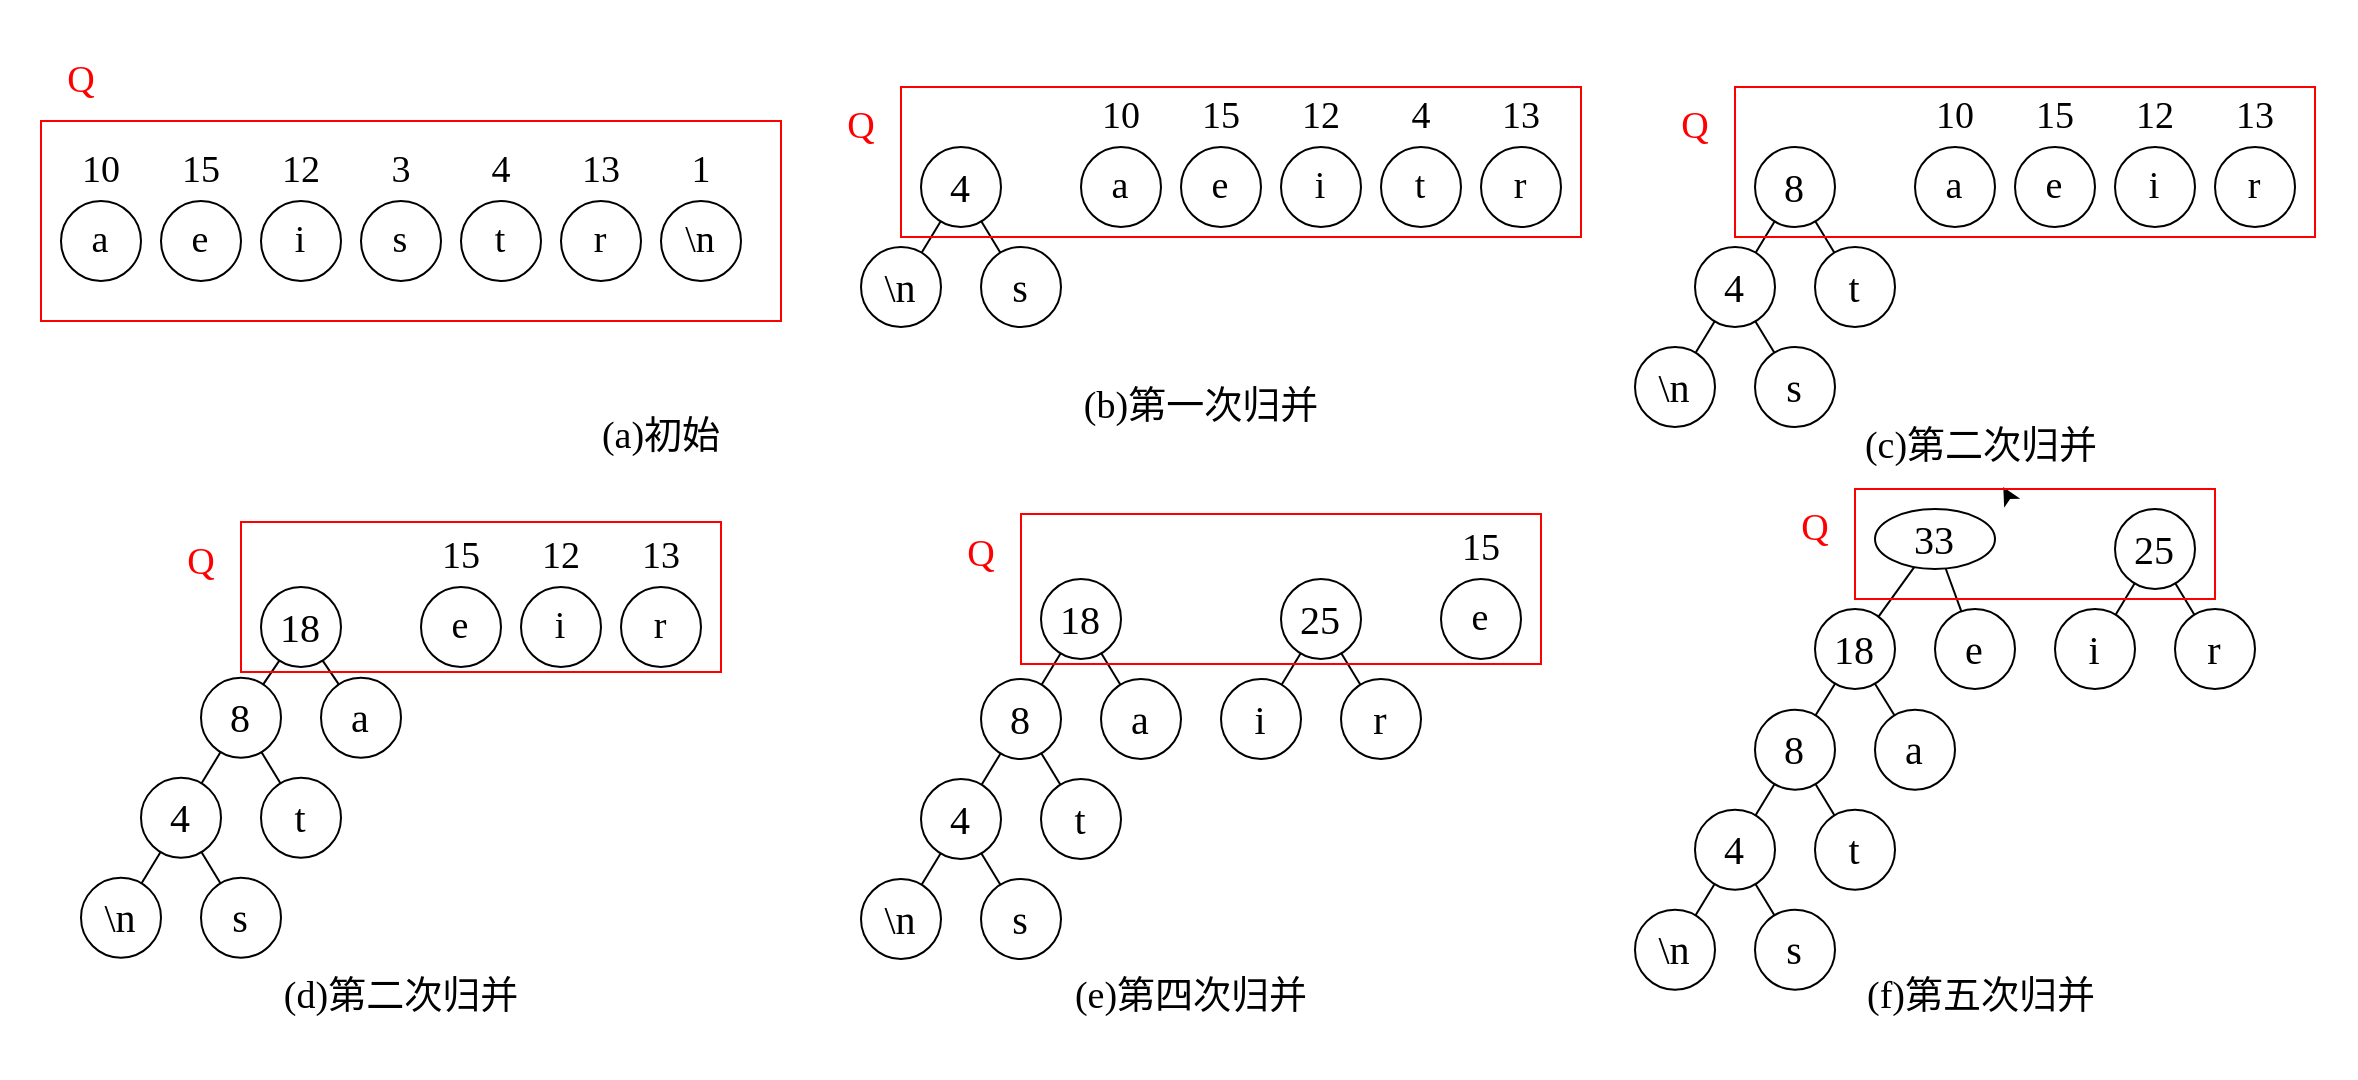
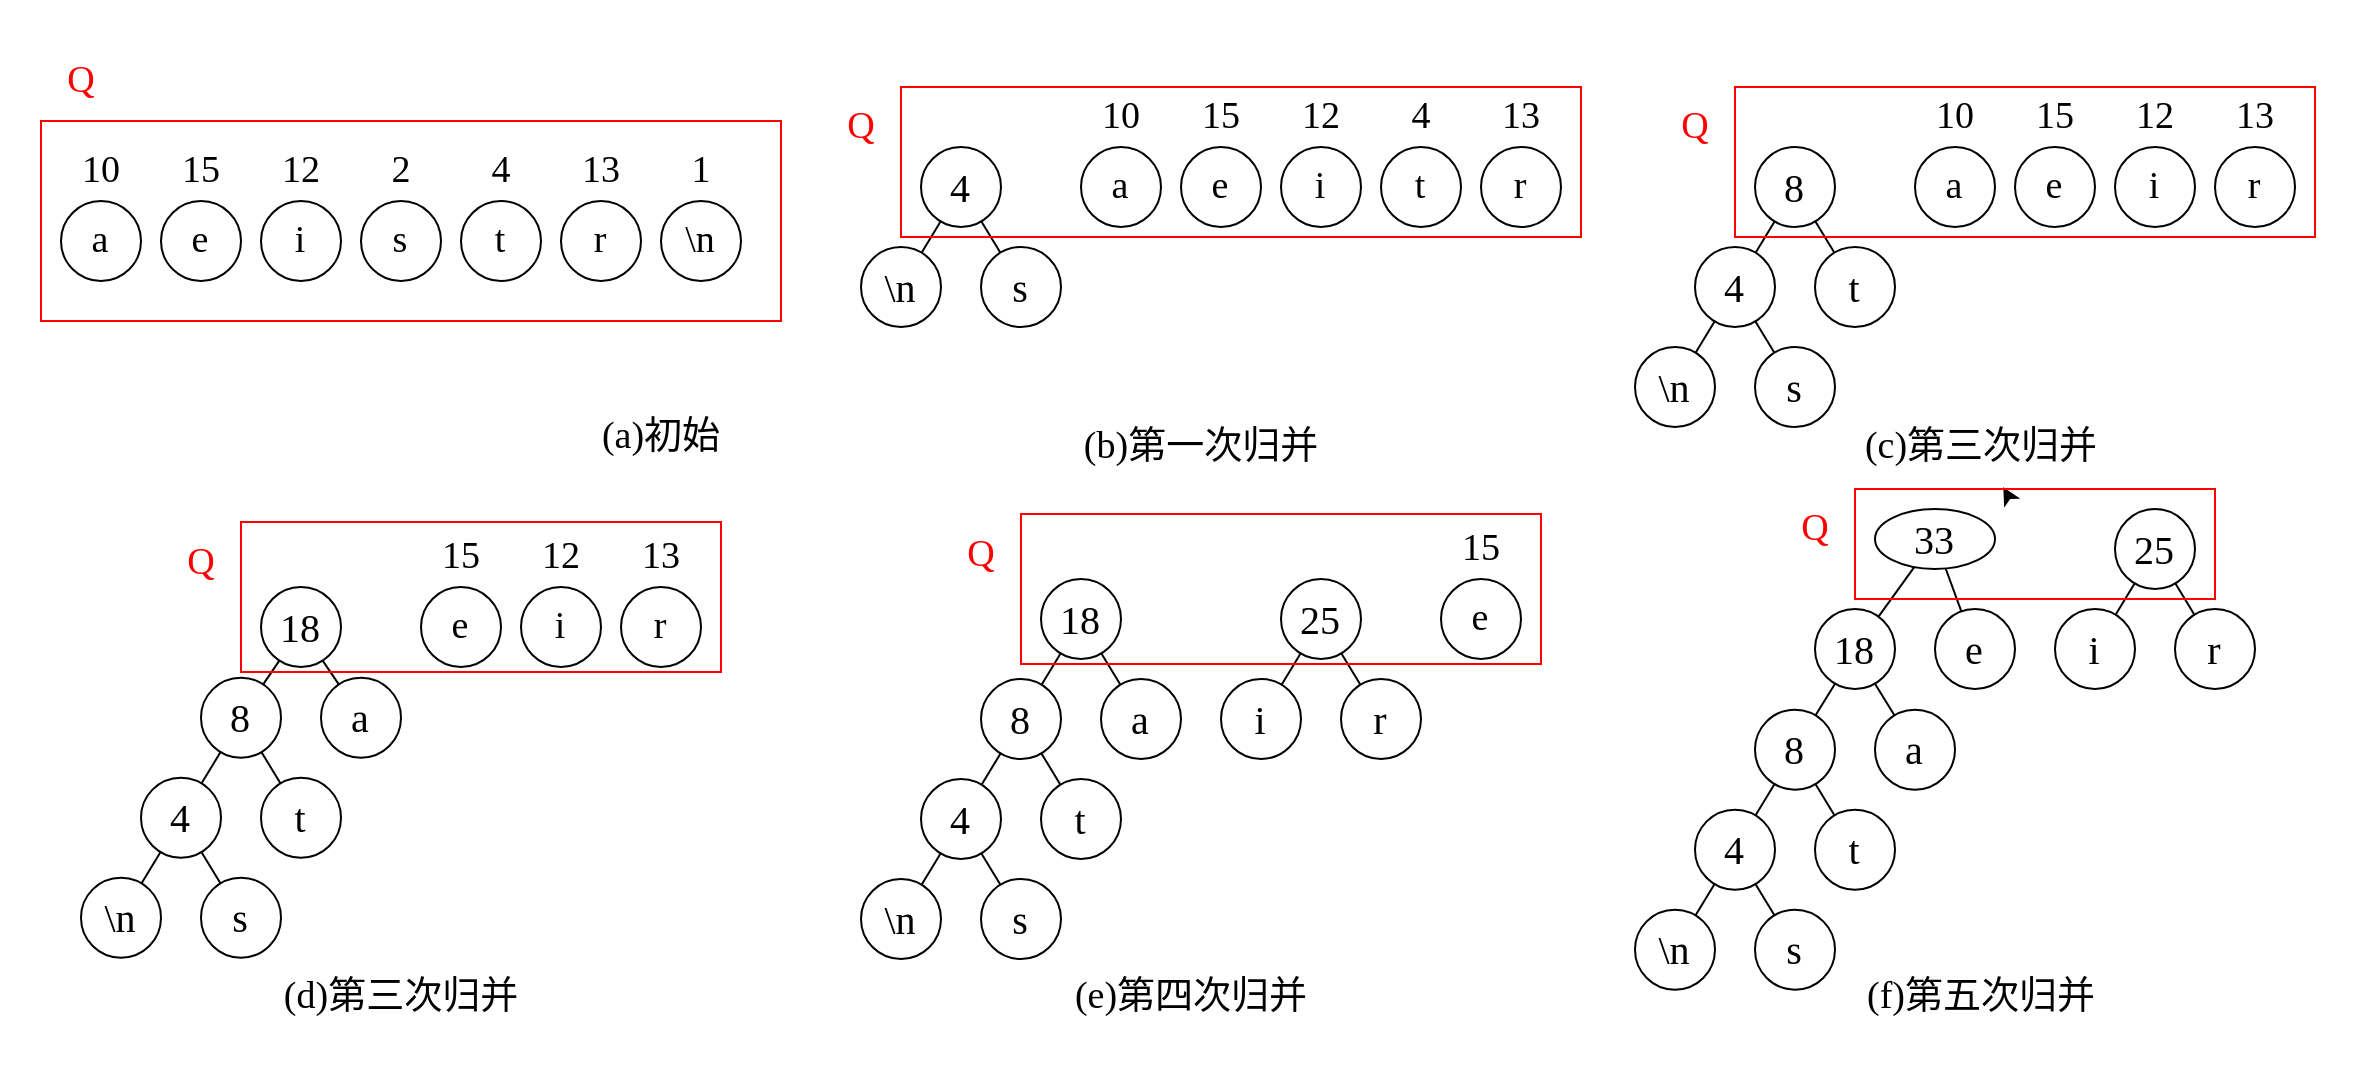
(402, 171) -> (402, 171)
(1201, 407) -> (1201, 447)
(1982, 447) -> (1982, 447)
(402, 997) -> (402, 997)
